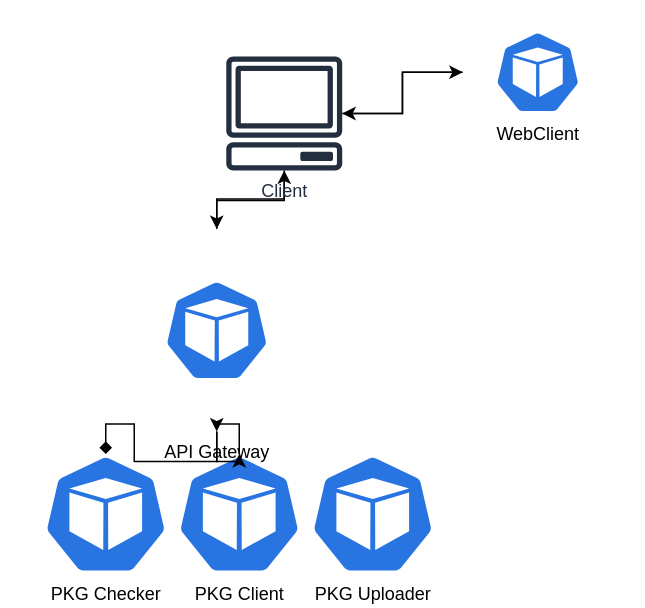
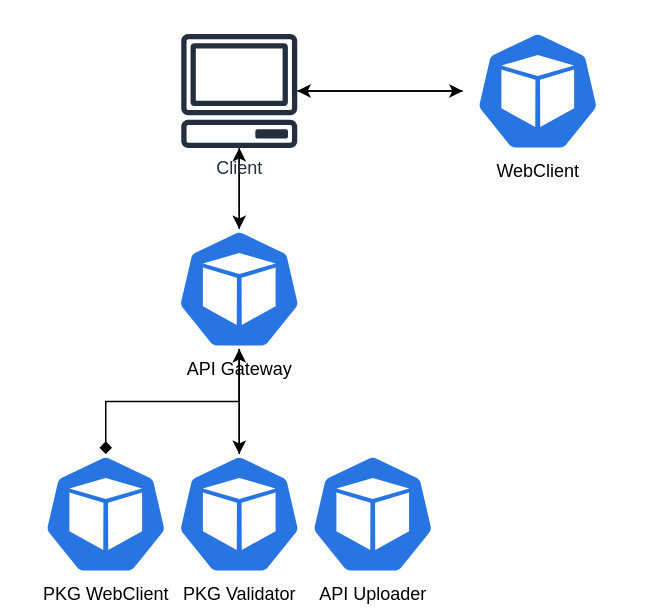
(538, 72) -> (538, 91)
(284, 113) -> (239, 91)
(217, 330) -> (239, 289)
(107, 595) -> (107, 595)
(240, 595) -> (240, 595)
(374, 595) -> (374, 595)
